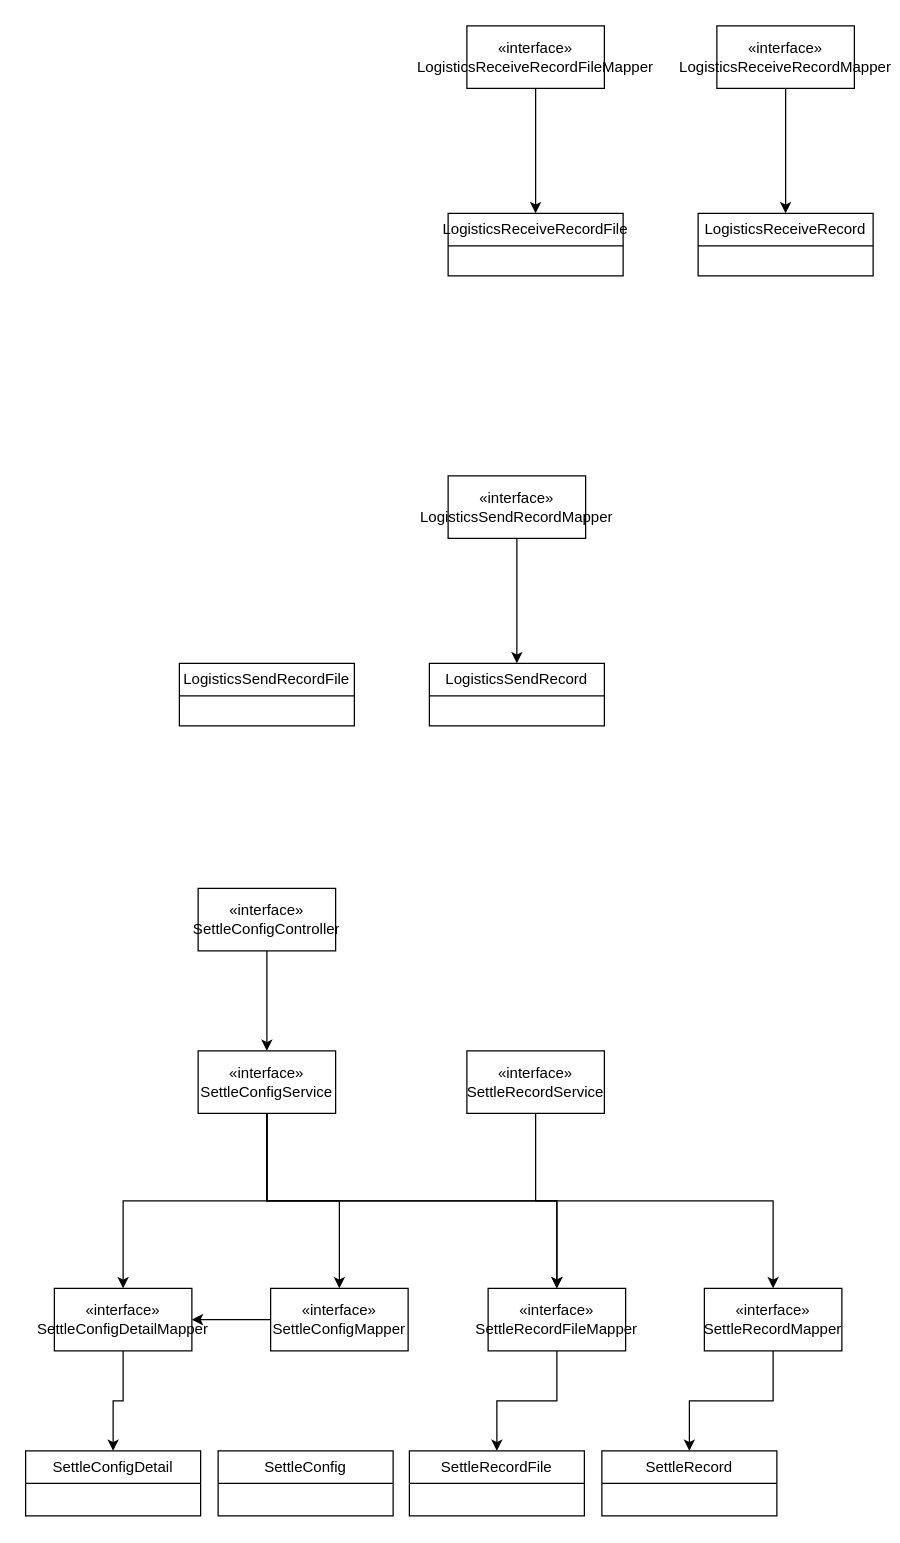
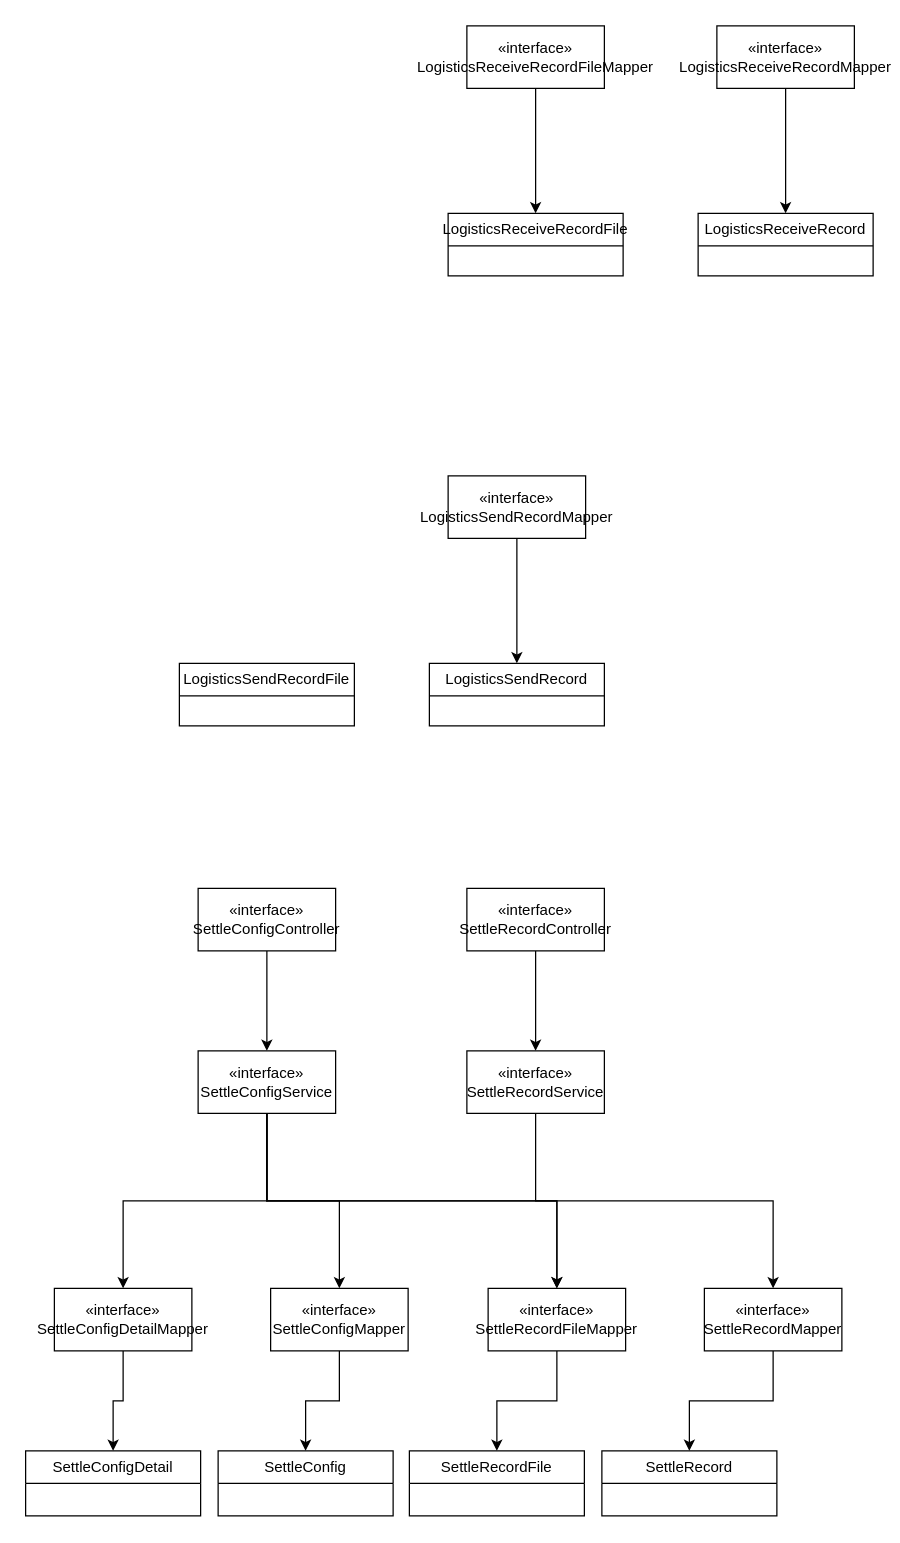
none -> (536, 919)
none -> (536, 997)
(235, 1319) -> (327, 1401)
